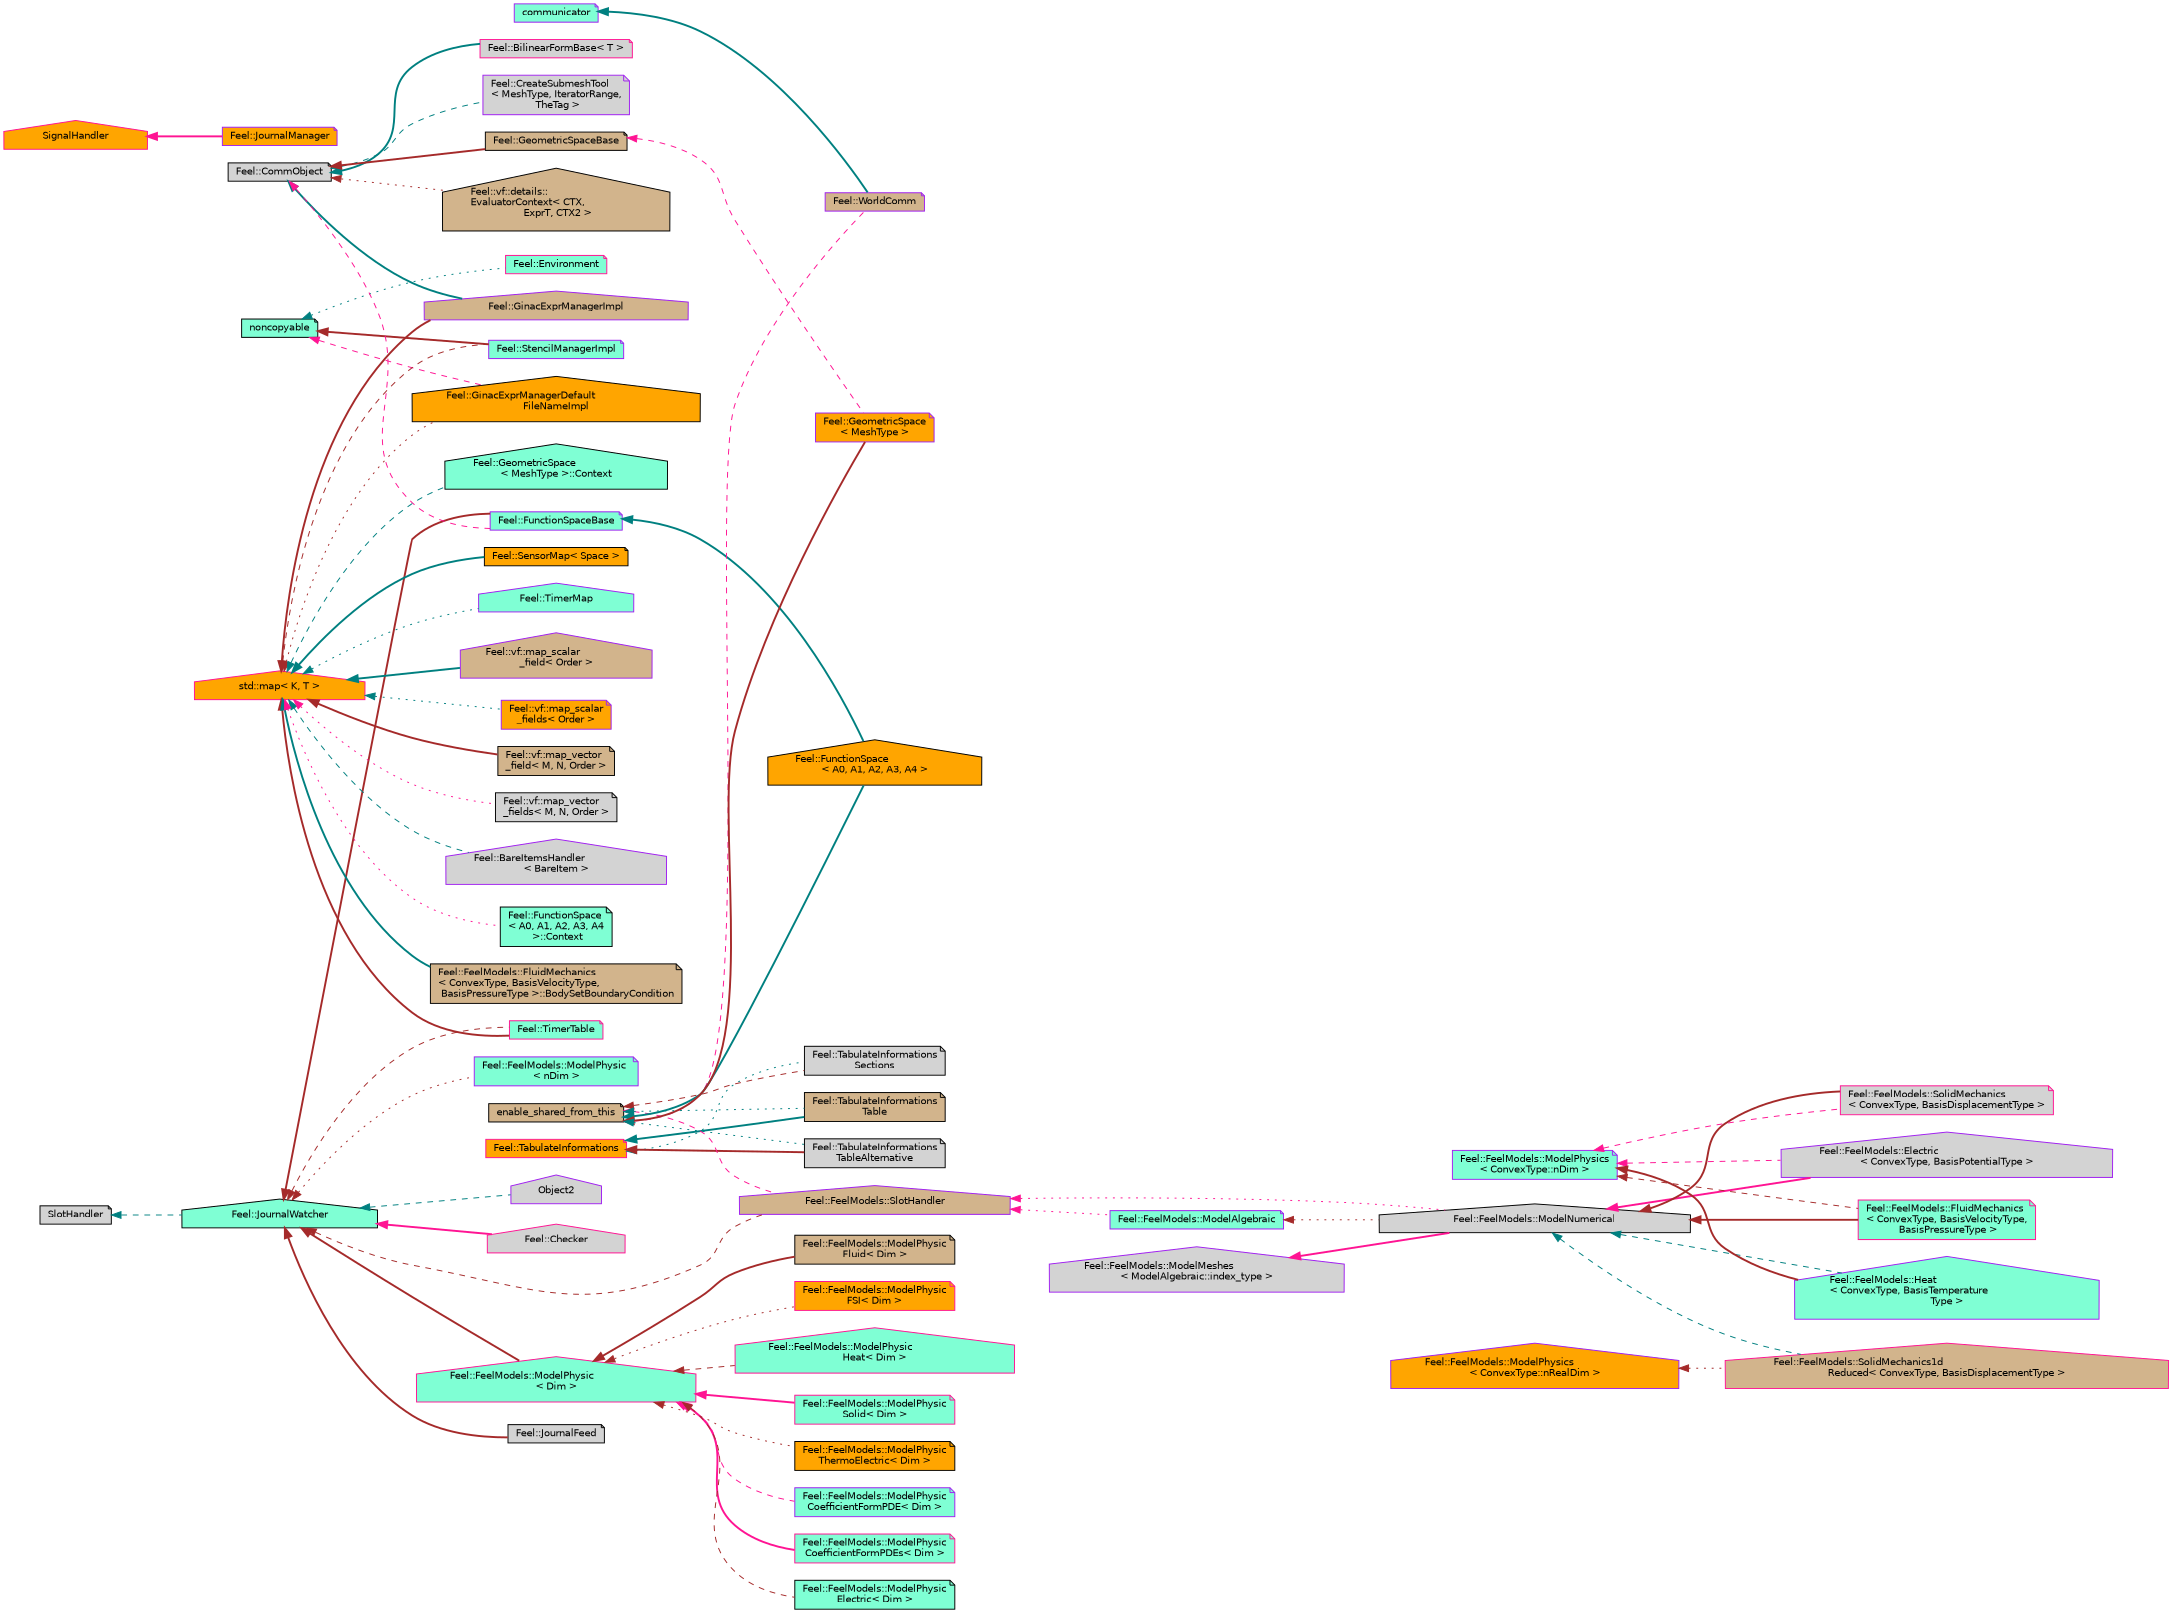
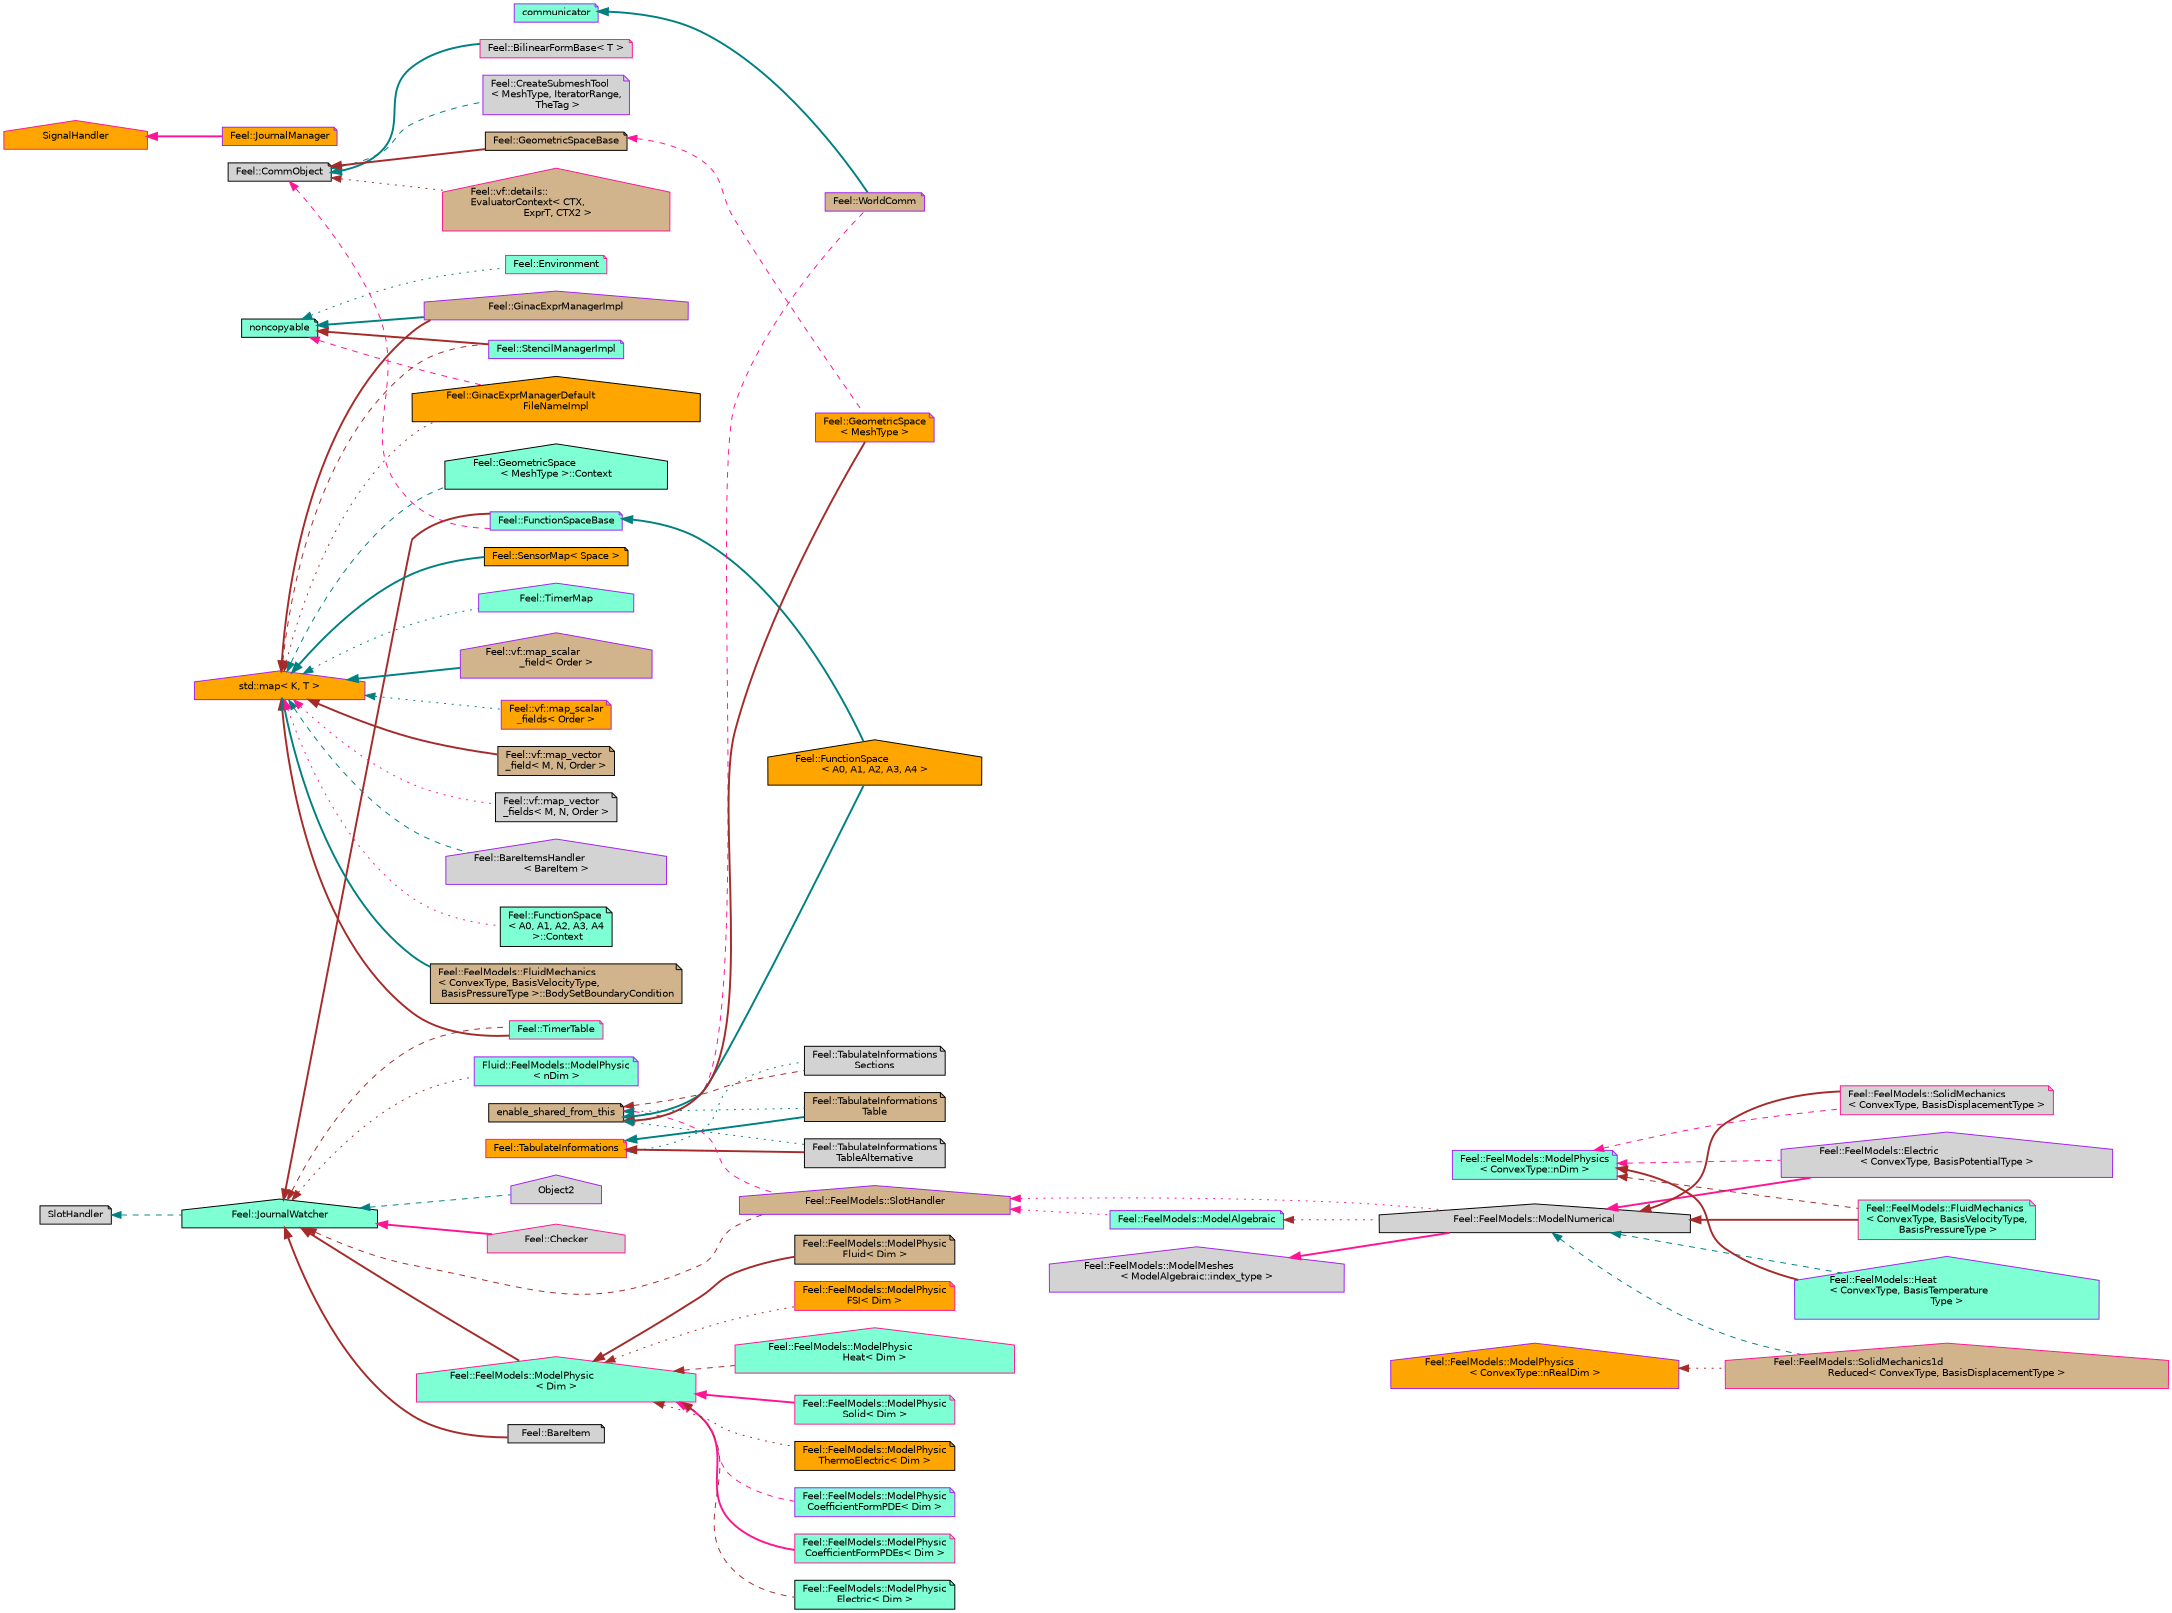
(556, 203) -> (556, 203)
(370, 257) -> (373, 321)
(280, 687) -> (280, 687)
(556, 1071) -> (556, 1071)
(556, 1434) -> (556, 1434)
